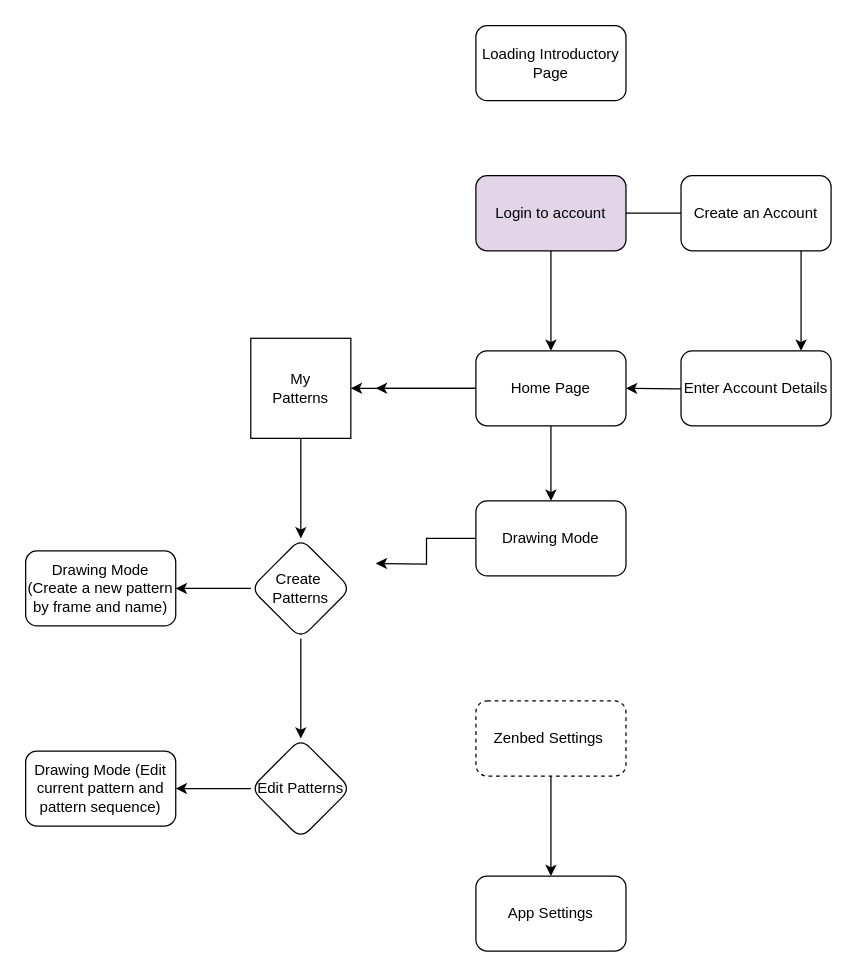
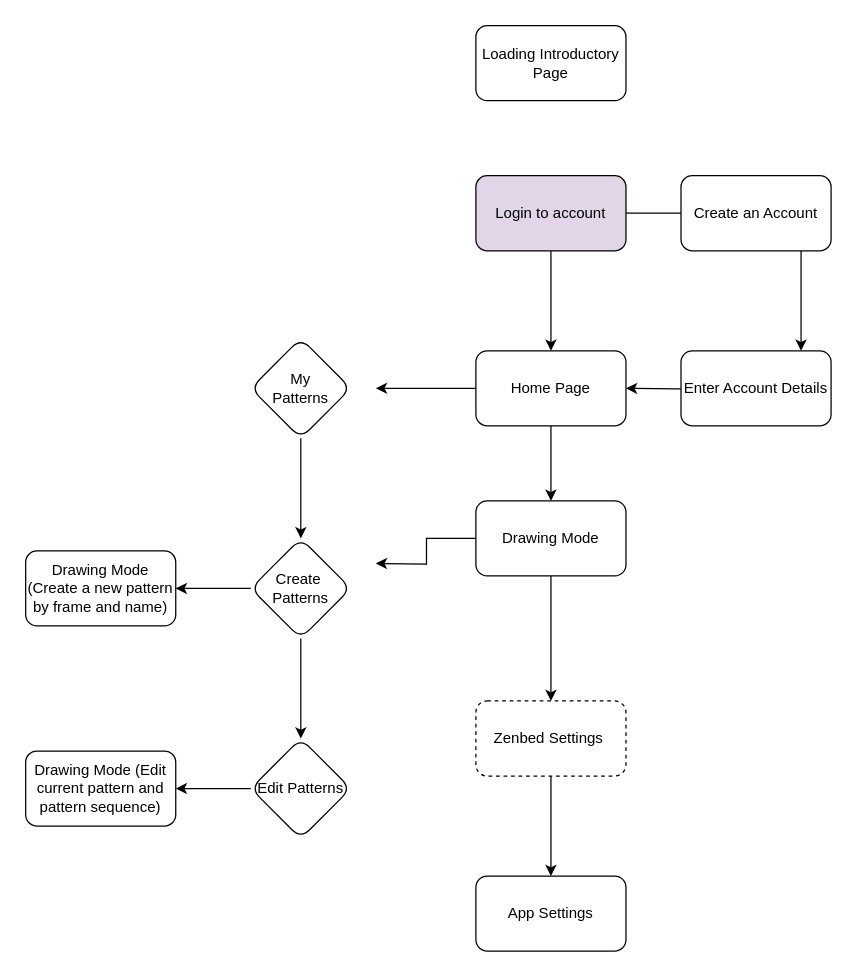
(301, 388) -> (301, 388)
(368, 388) -> none
none -> (551, 634)
